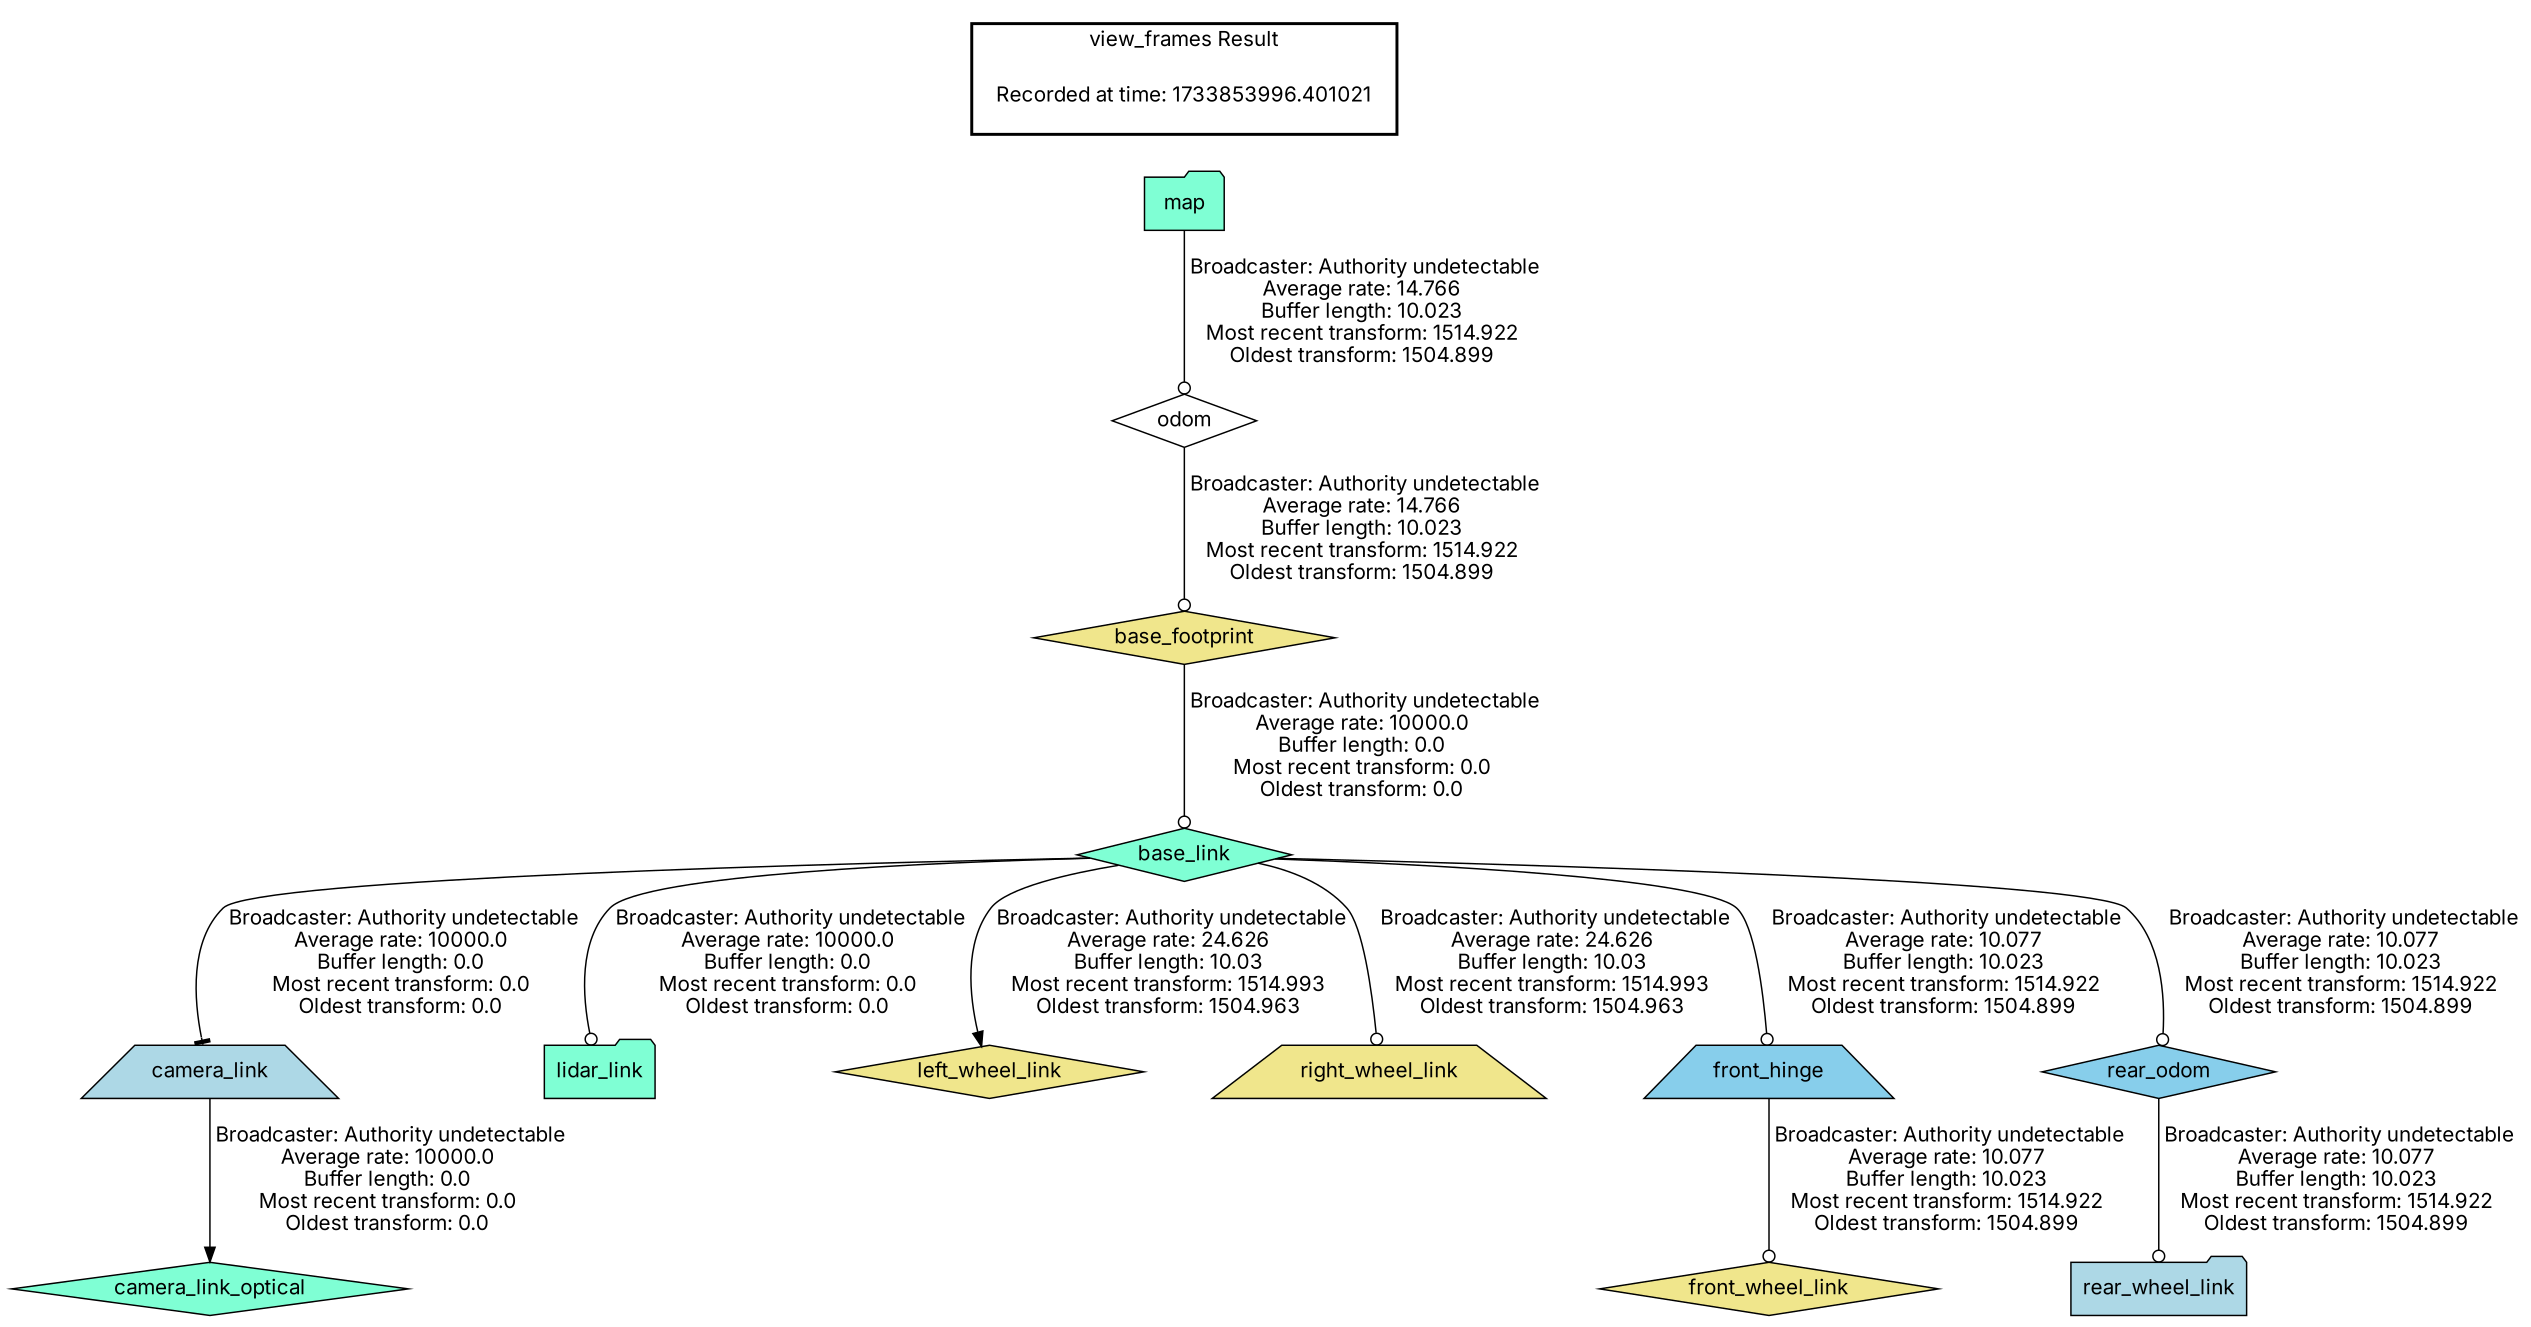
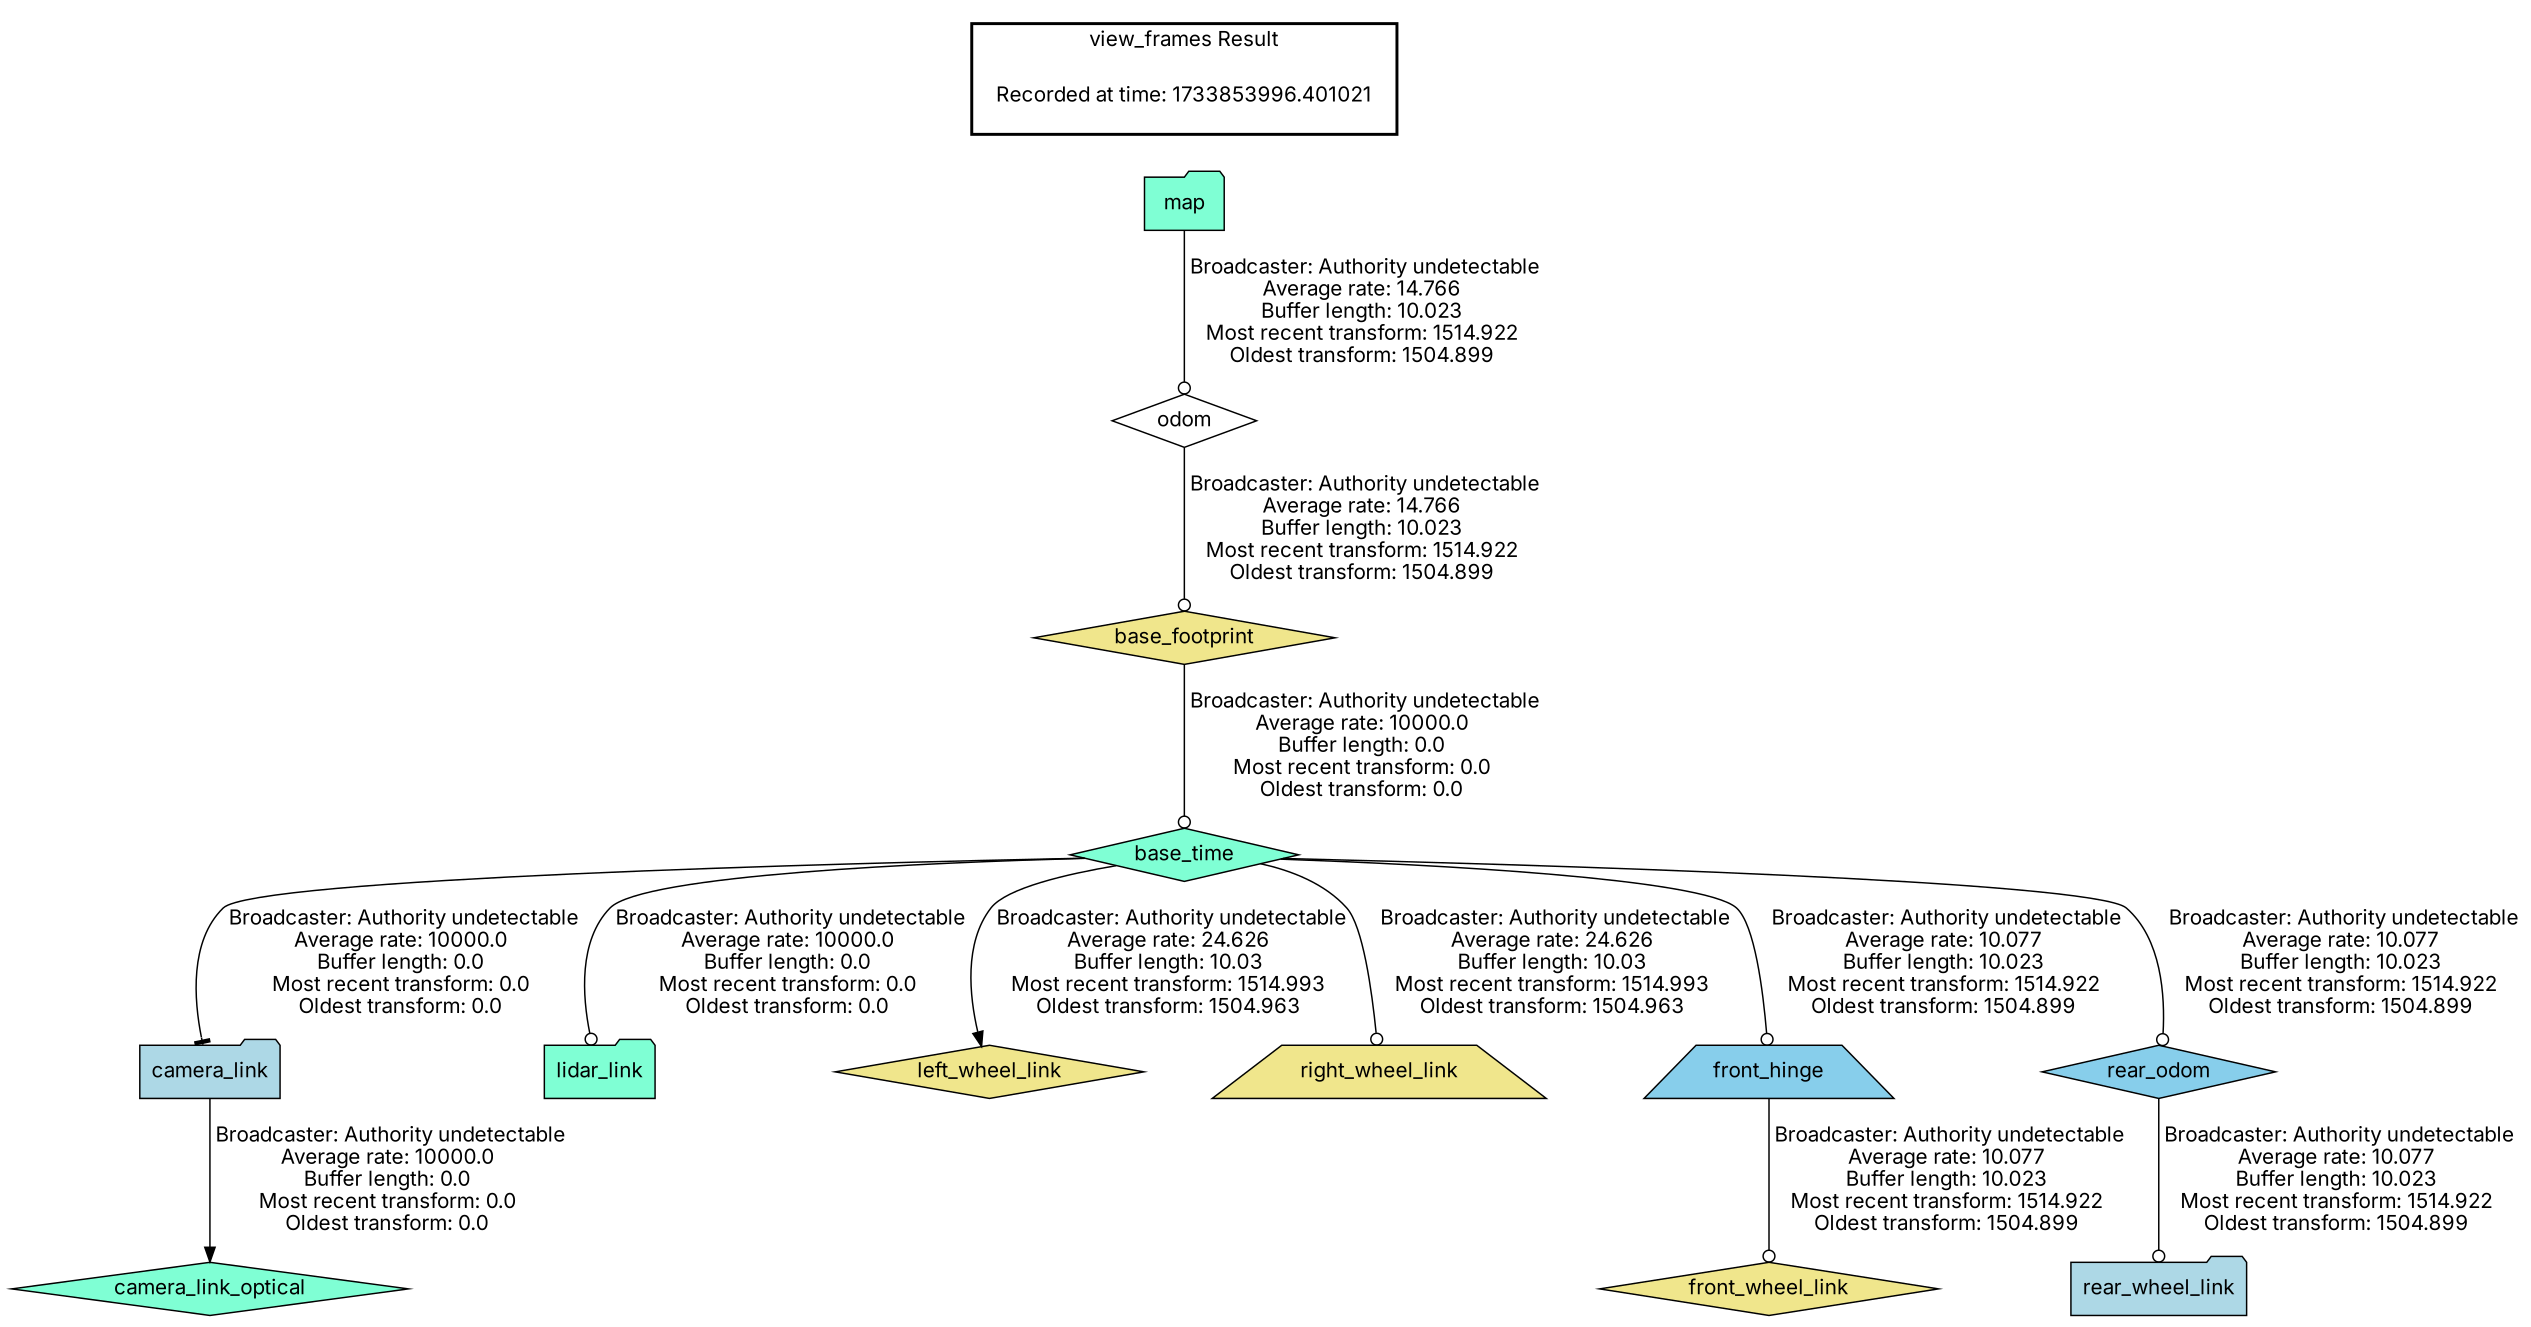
(1184, 855) -> (1184, 855)
(210, 1072) -> (210, 1072)
